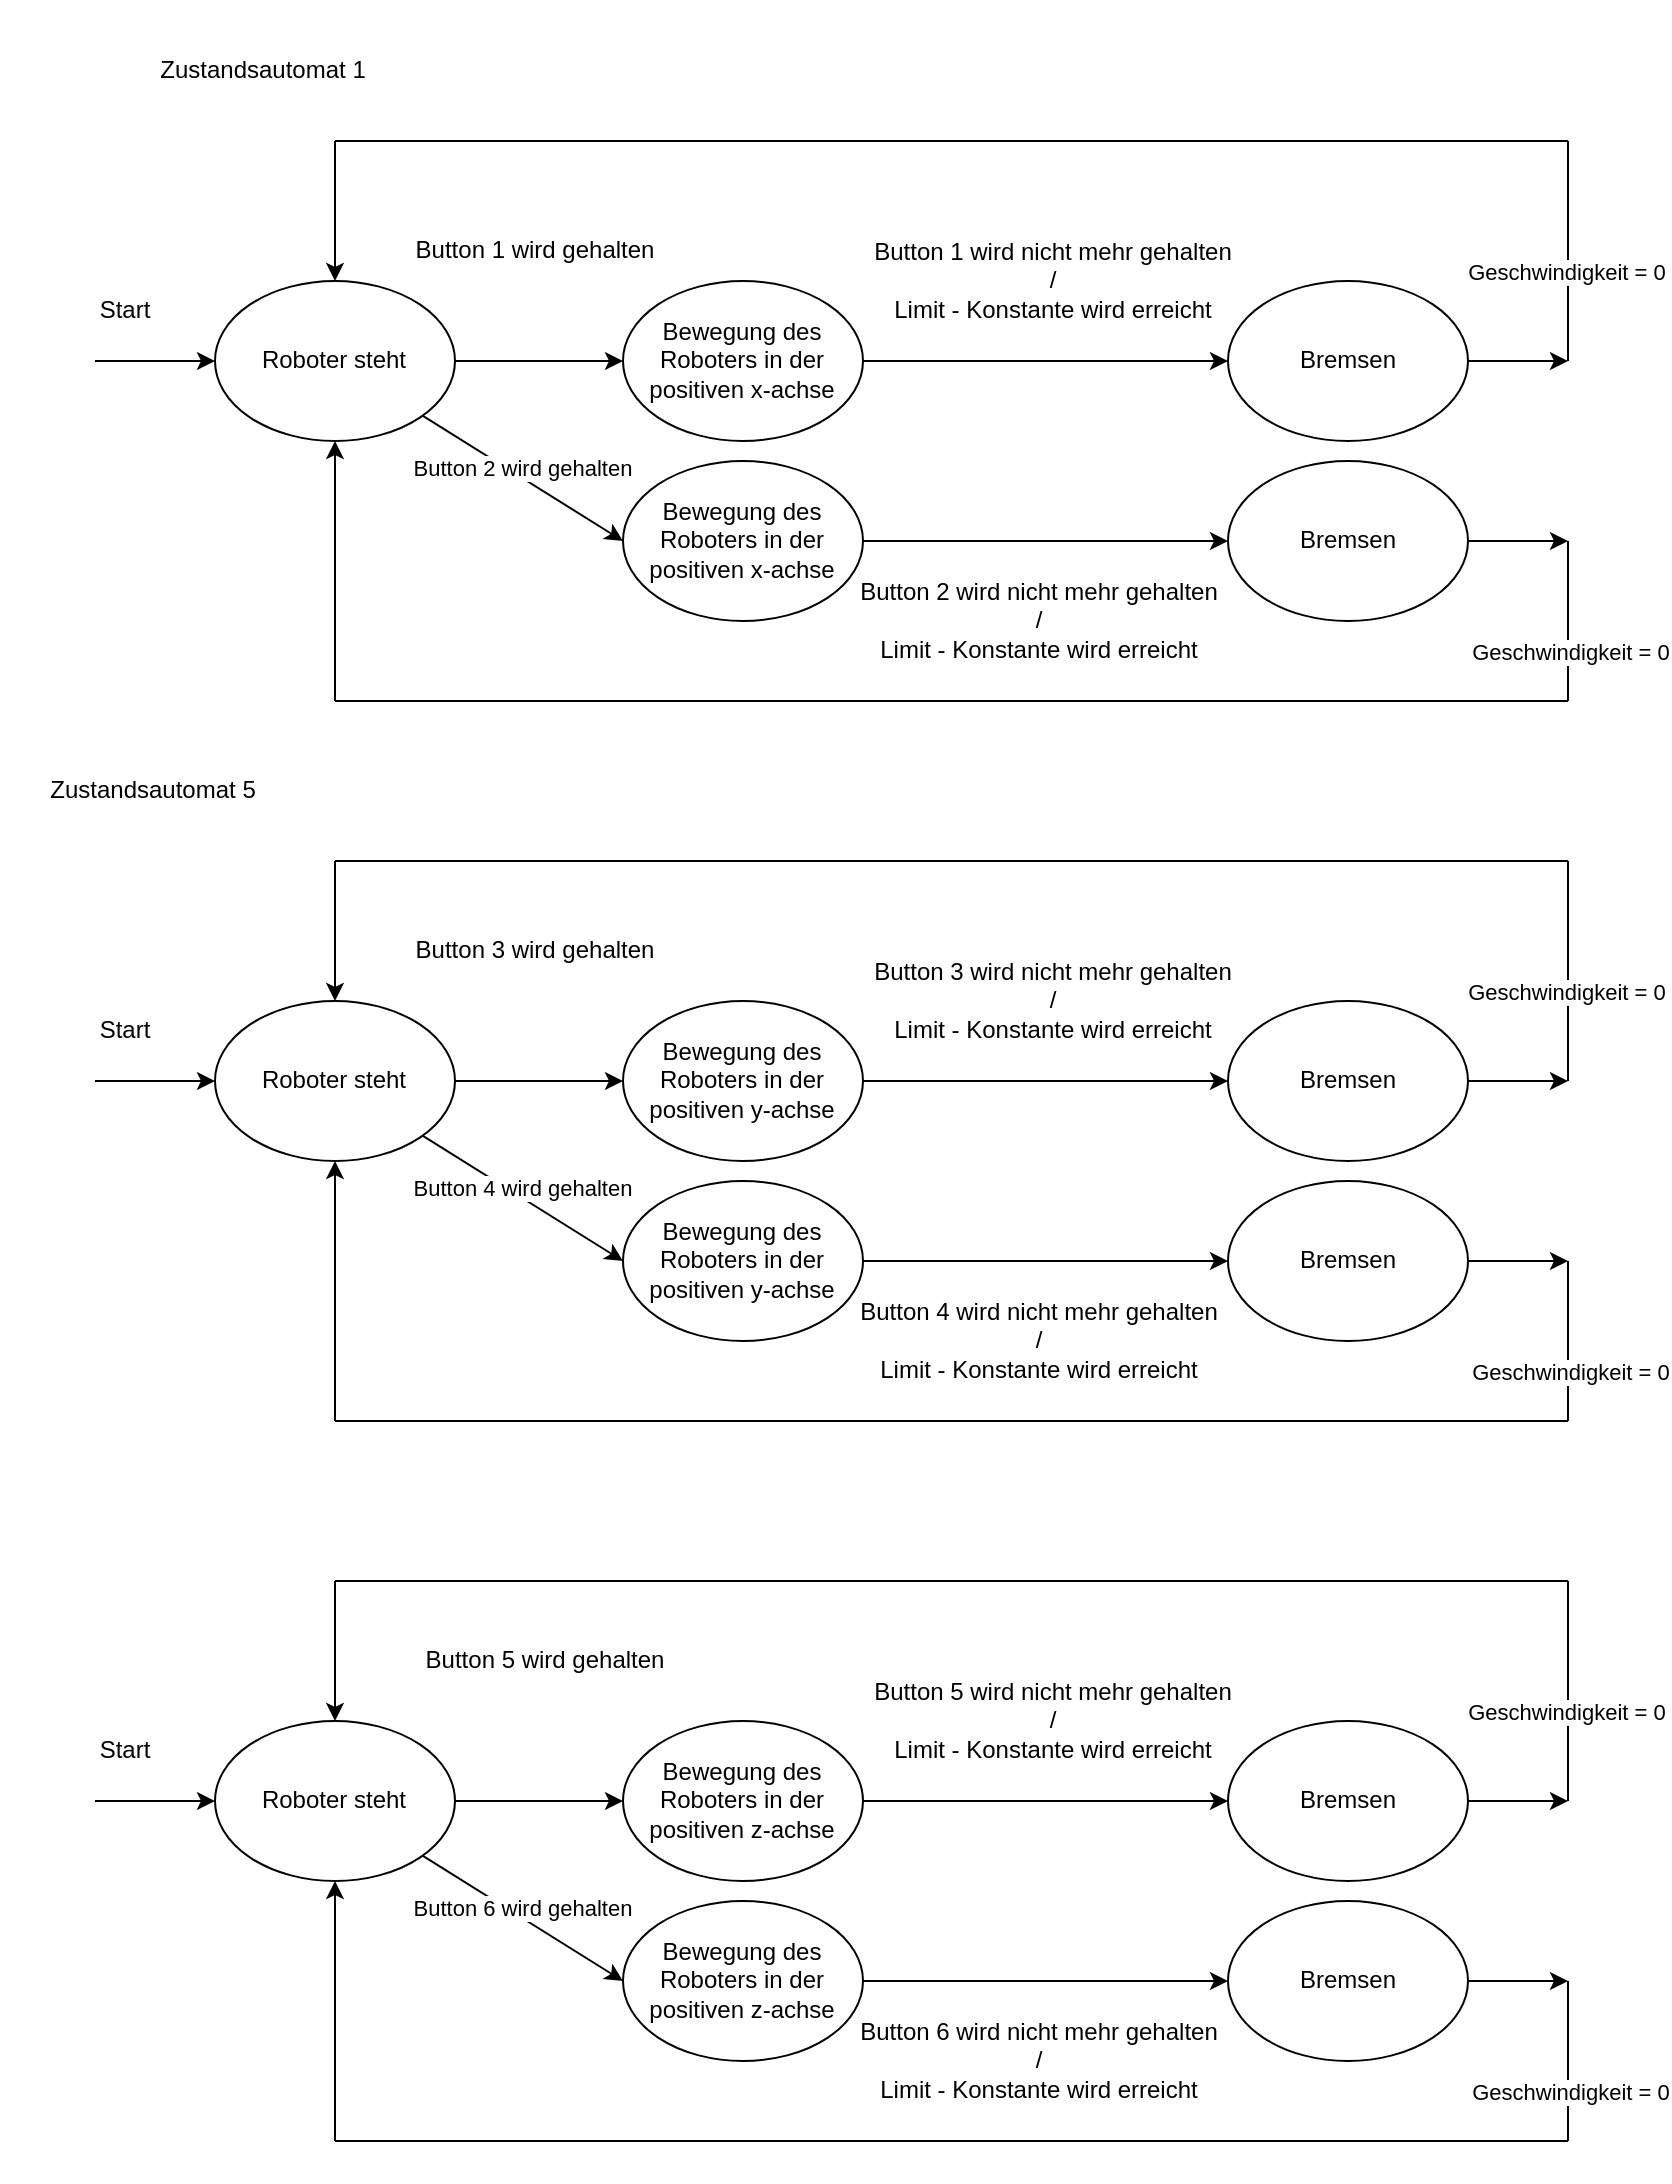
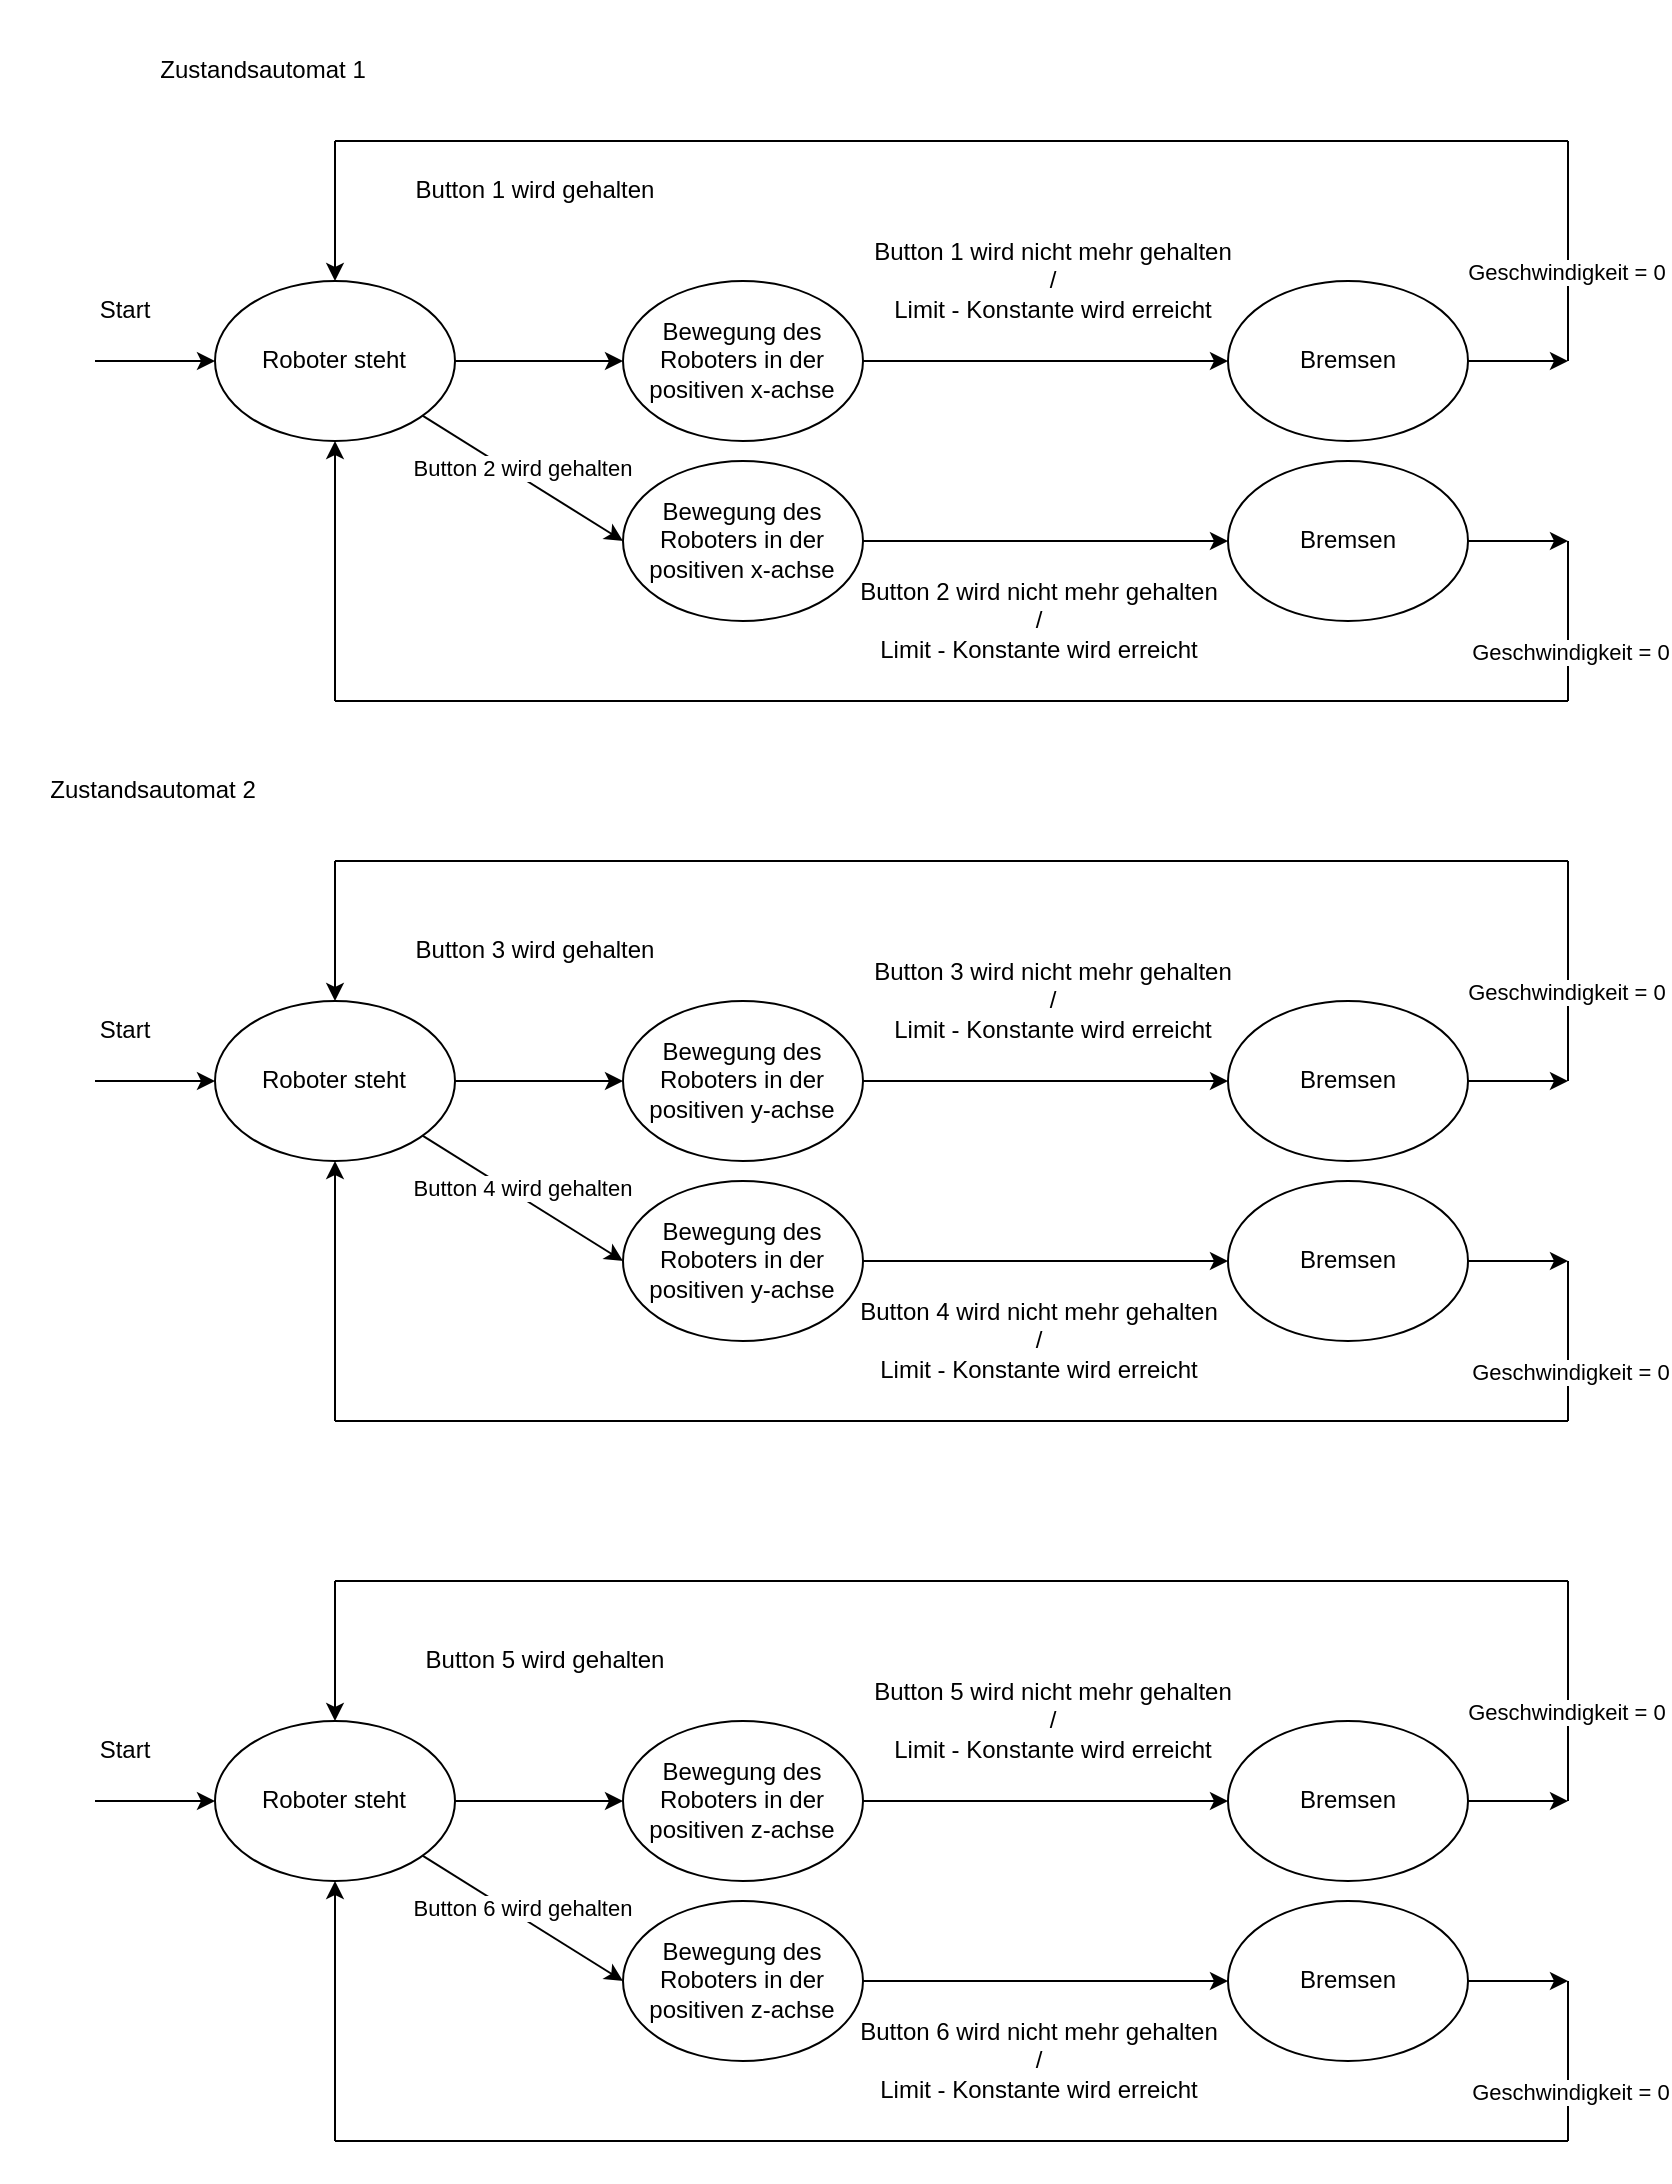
(535, 251) -> (535, 191)
(154, 791) -> (154, 791)
